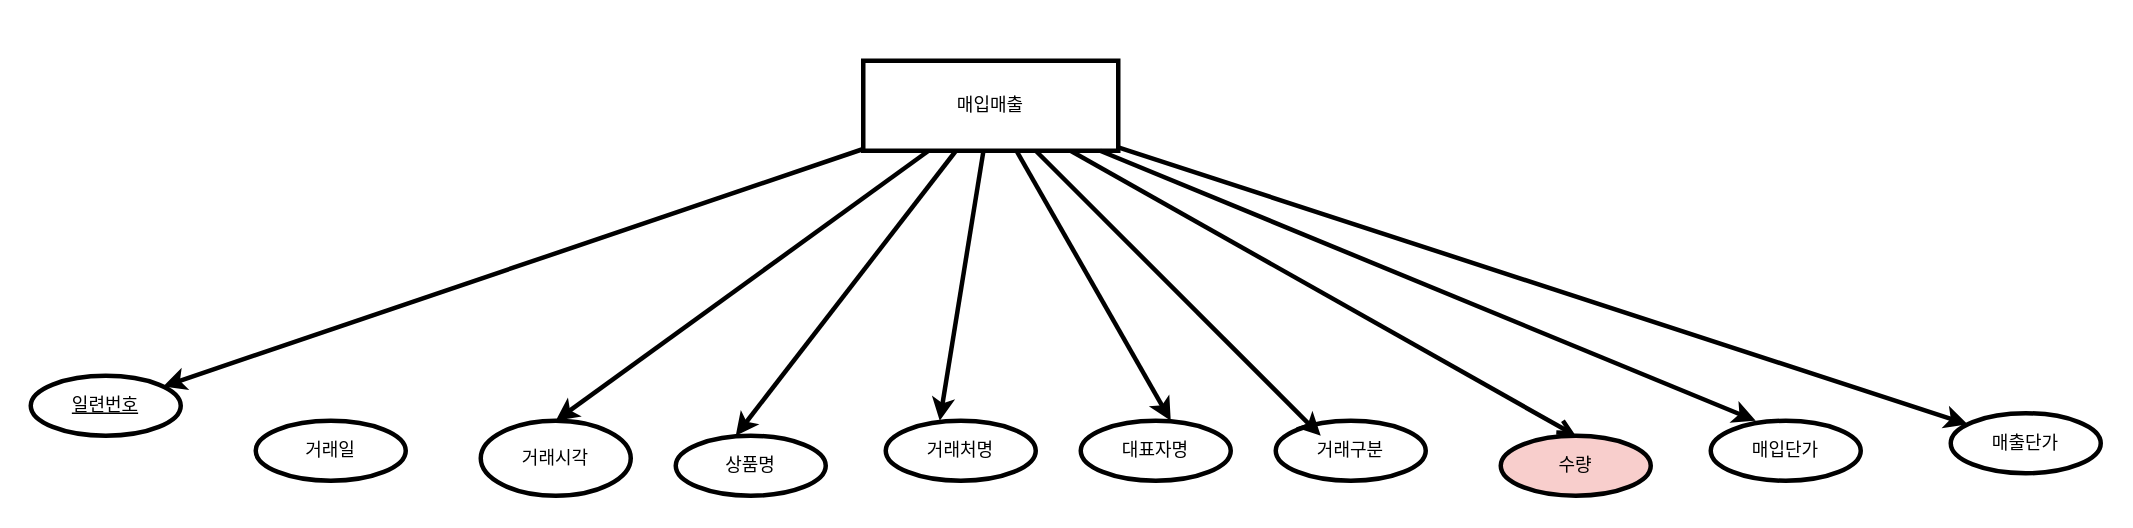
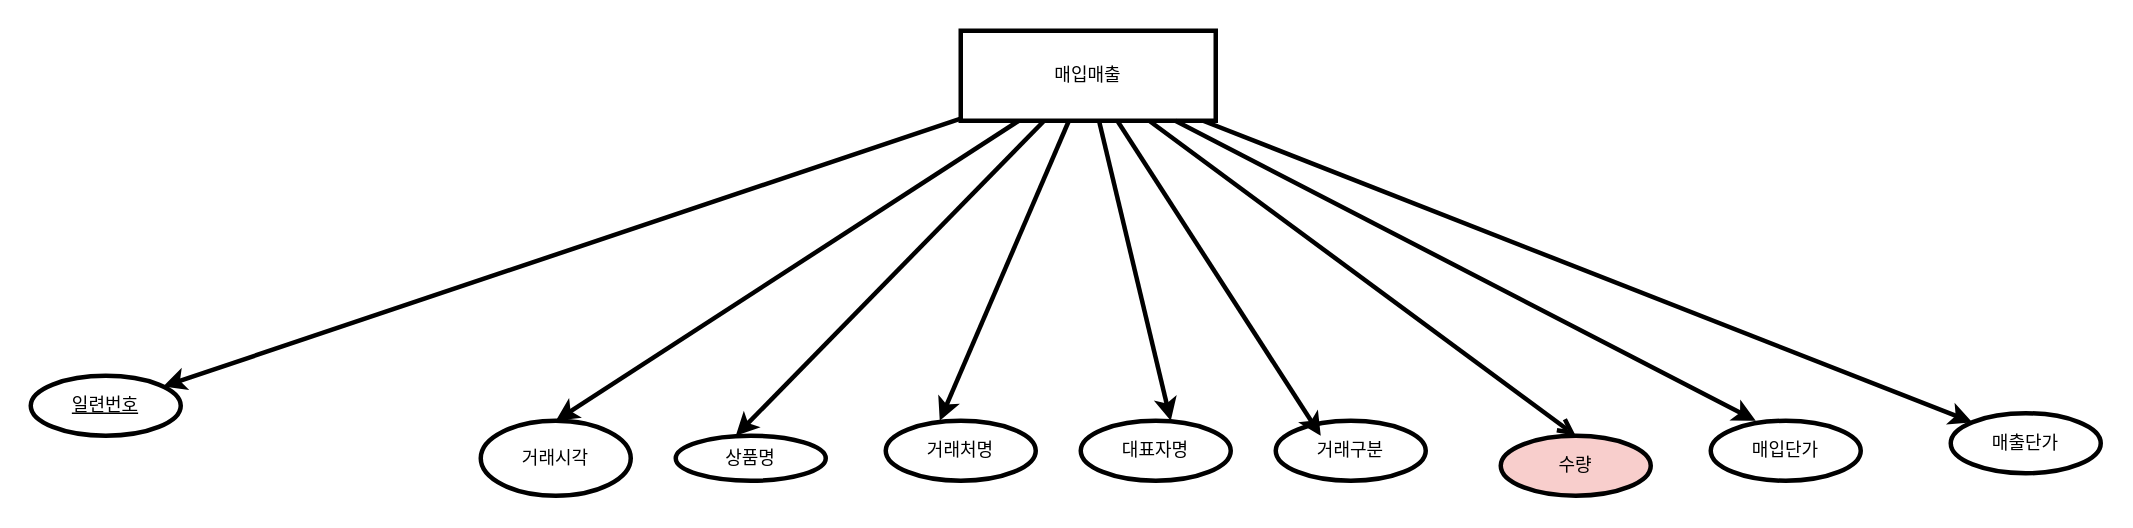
(991, 106) -> (1088, 76)
(331, 451) -> none
(751, 466) -> (751, 458)
